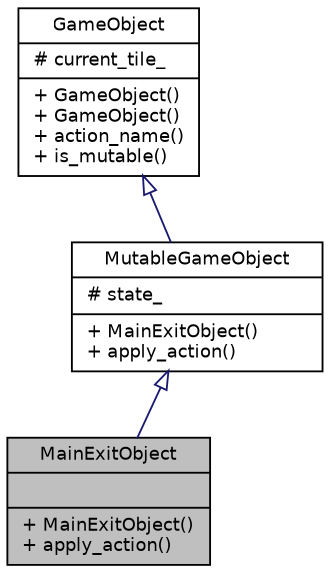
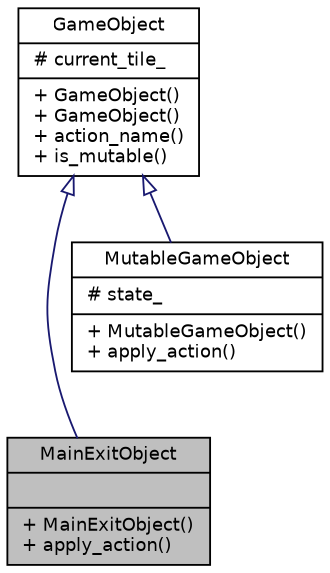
(173, 332) -> (197, 332)
(149, 413) -> (48, 317)
